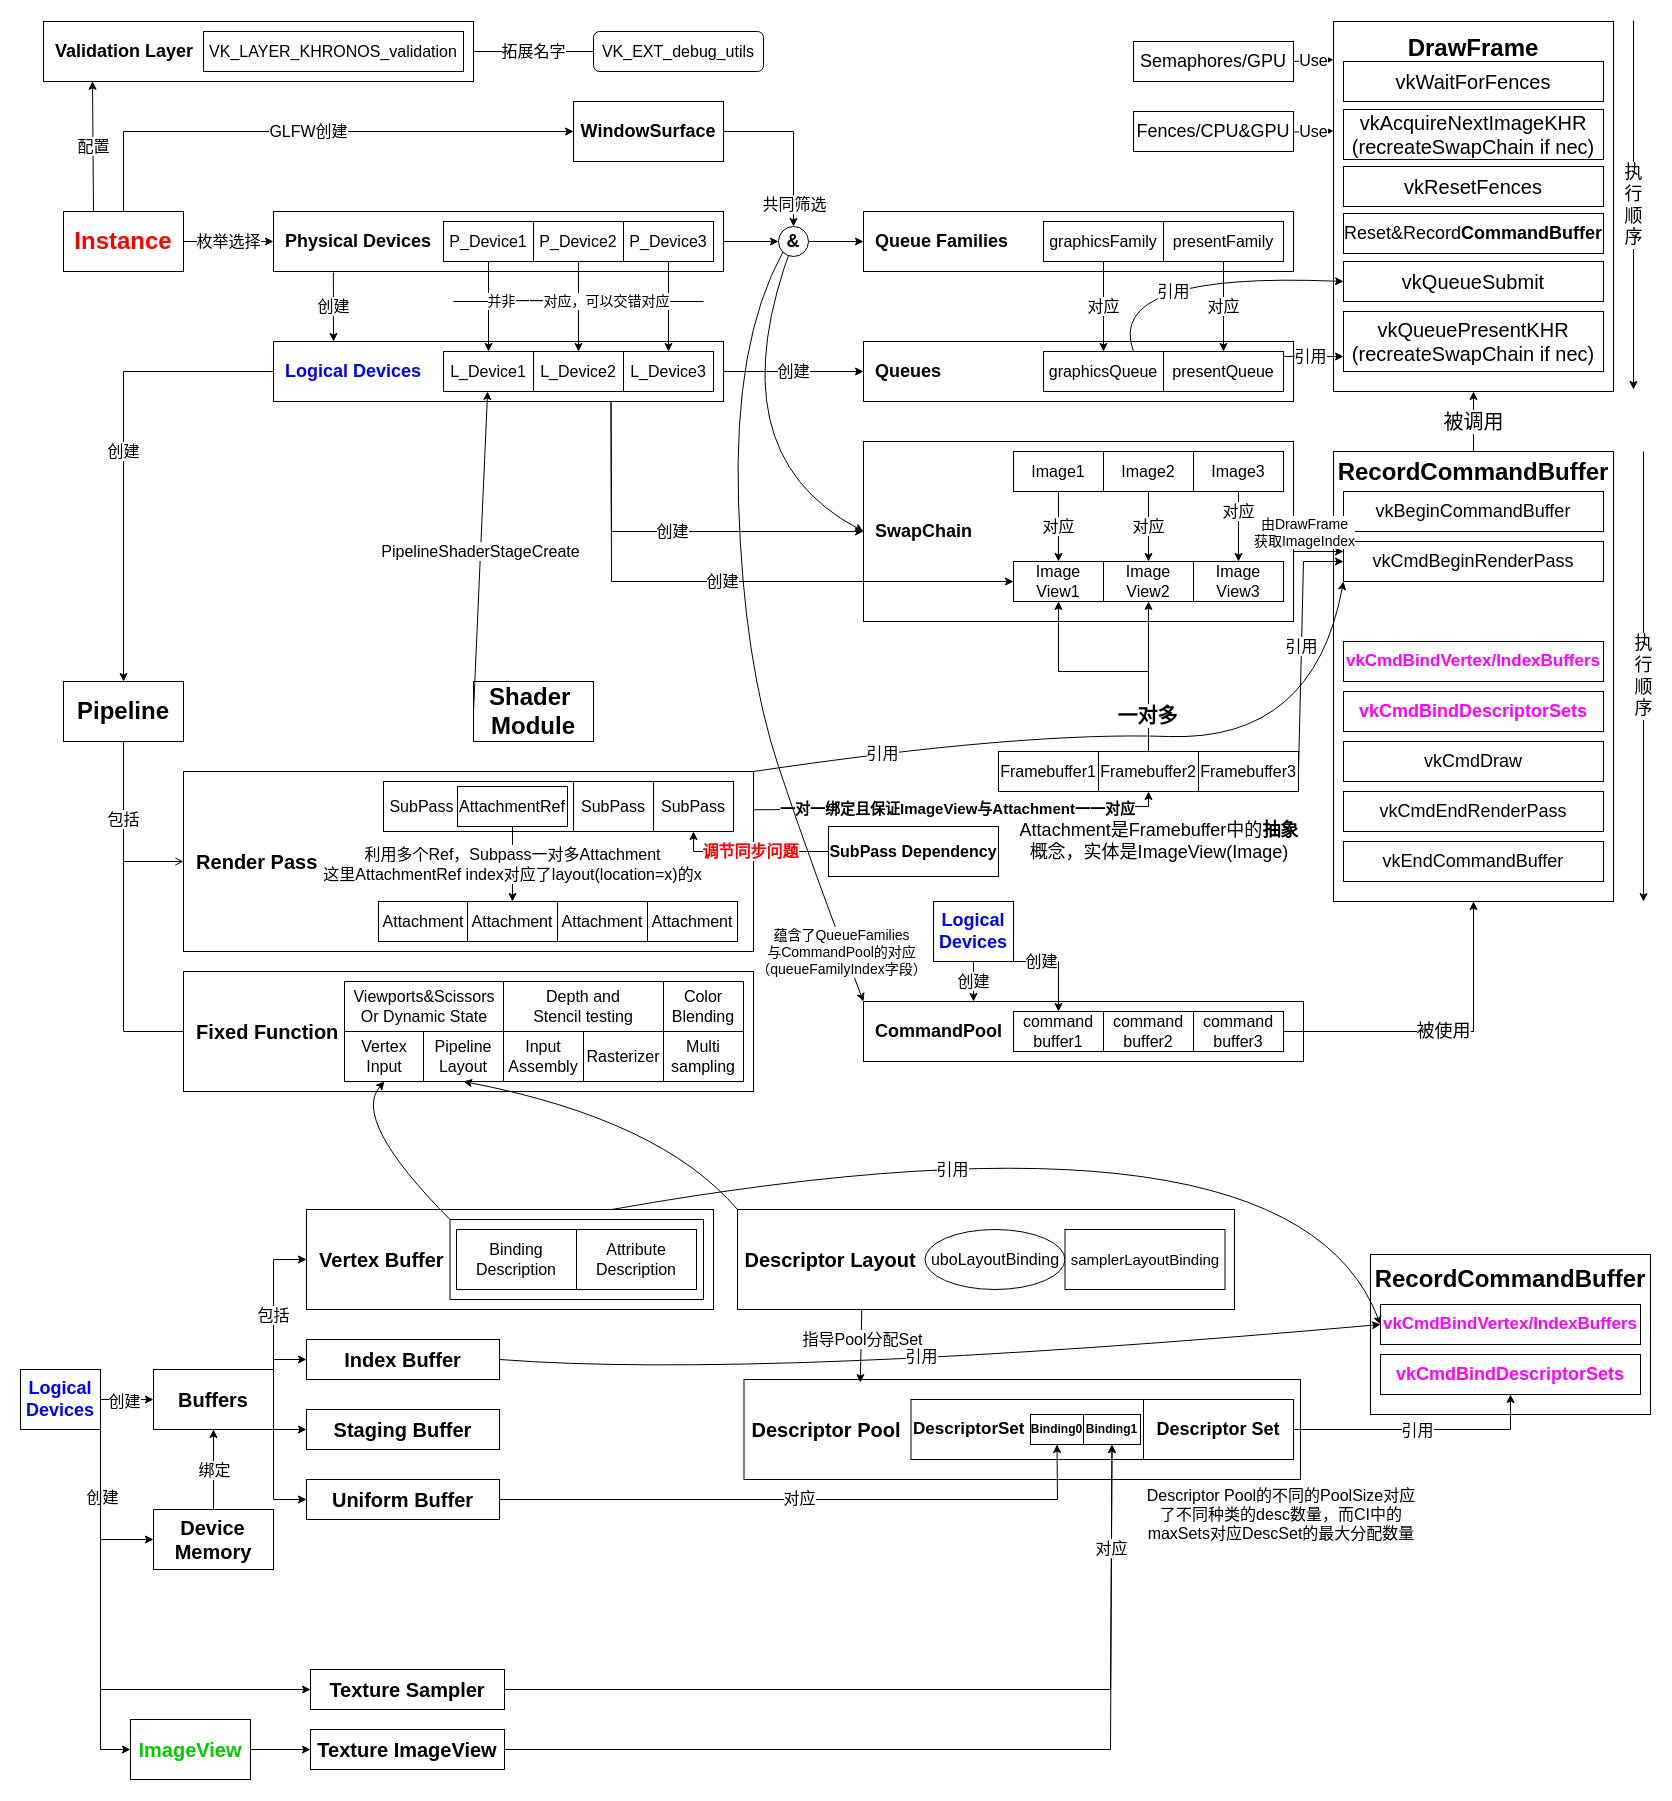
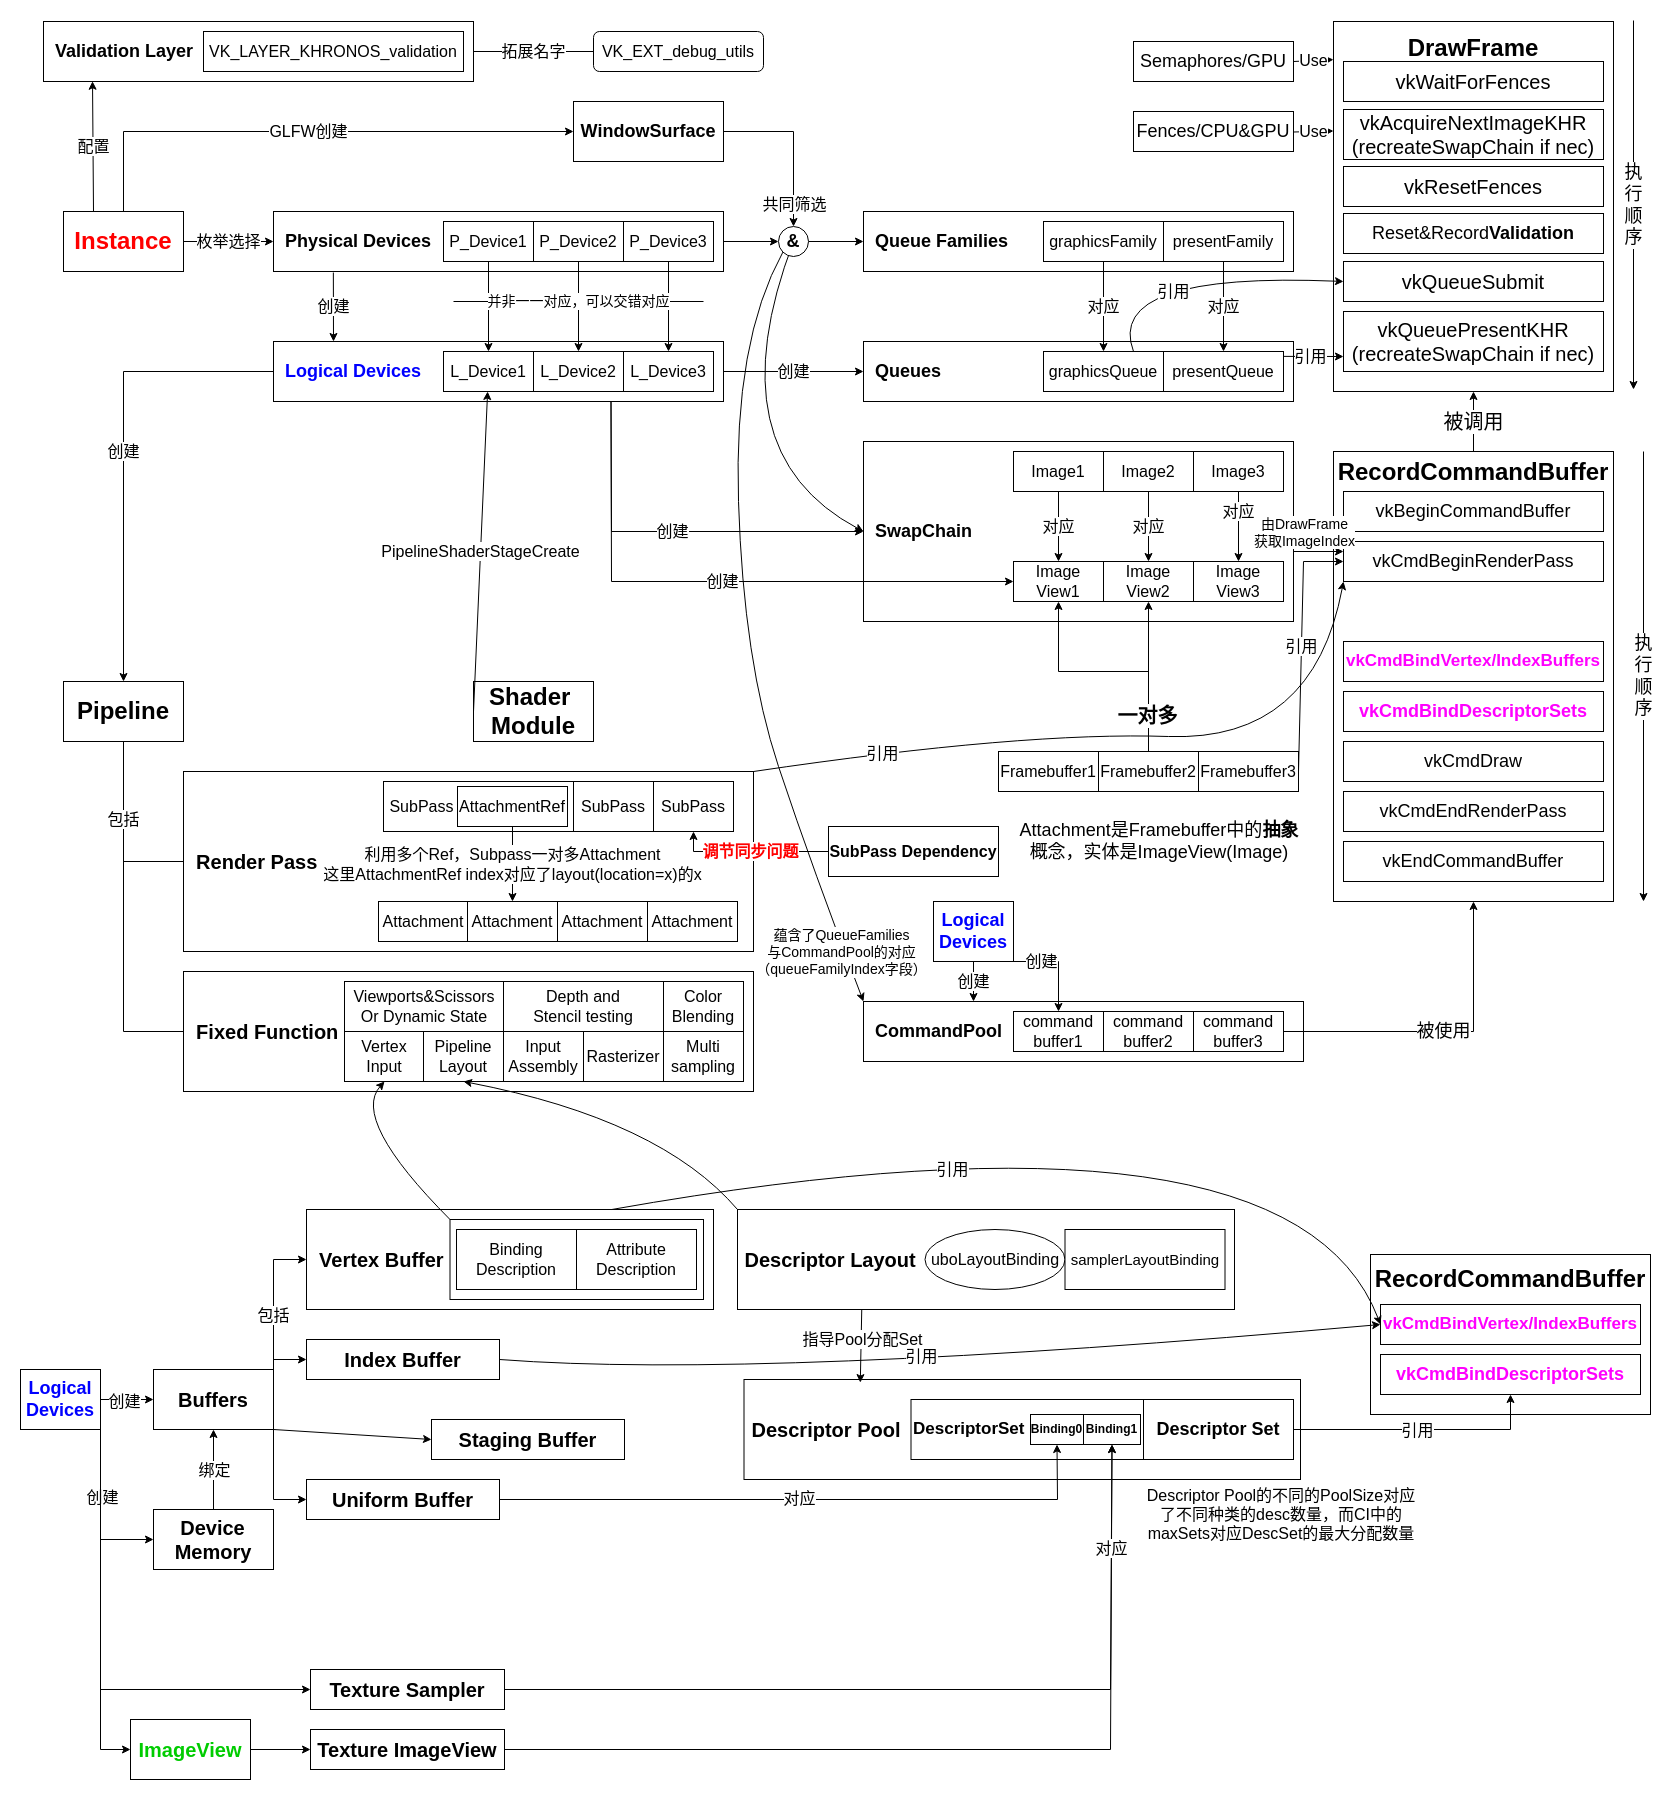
(1474, 234) -> (1474, 234)
(954, 808) -> none
(177, 862) -> (178, 862)
(403, 1430) -> (528, 1440)
